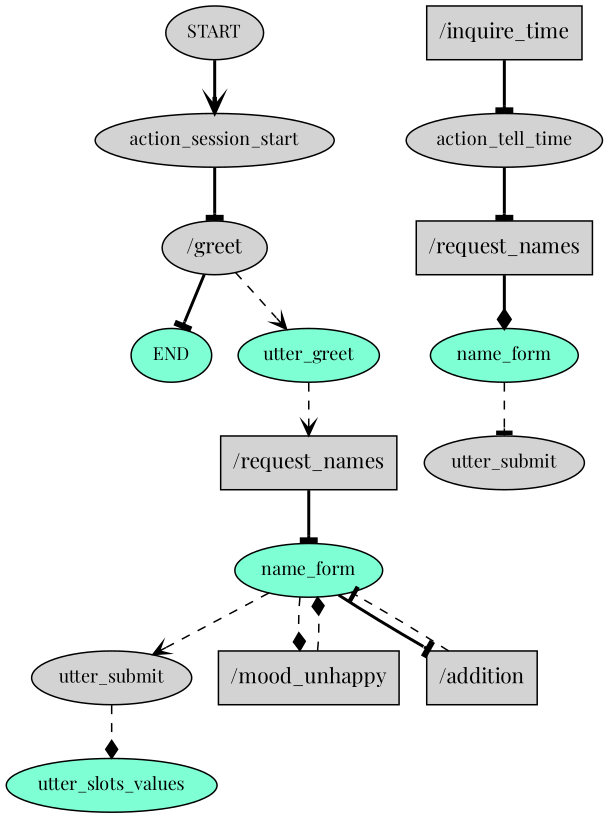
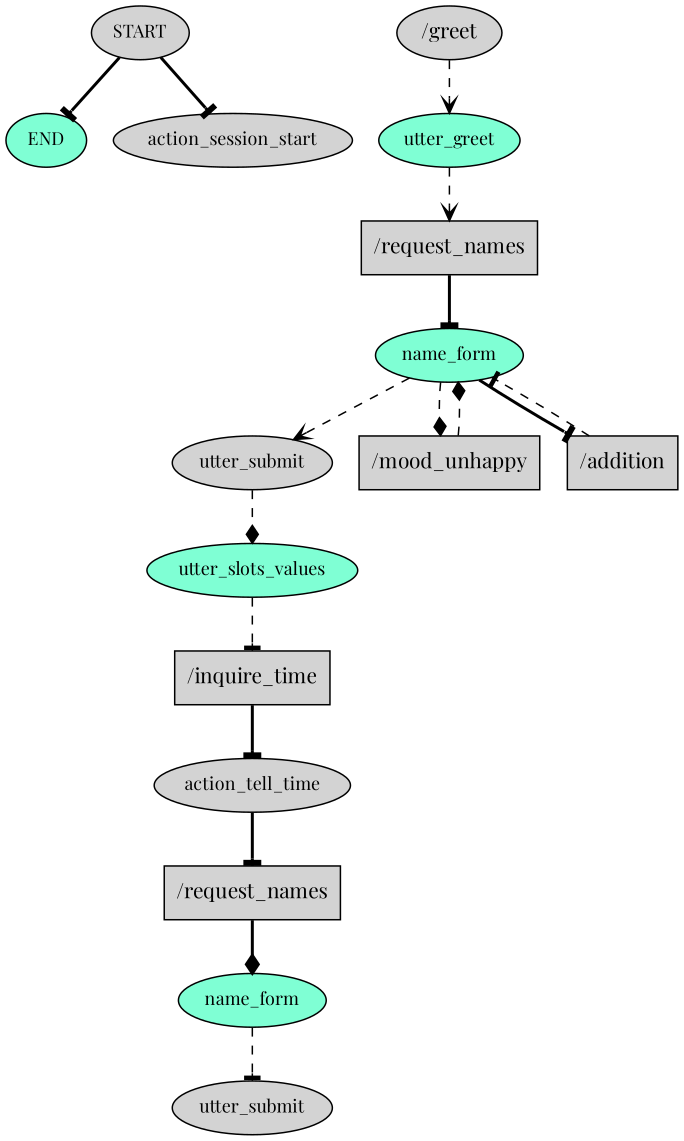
(215, 79) -> (183, 83)
(215, 191) -> none
(194, 298) -> (96, 84)
none -> (252, 621)
